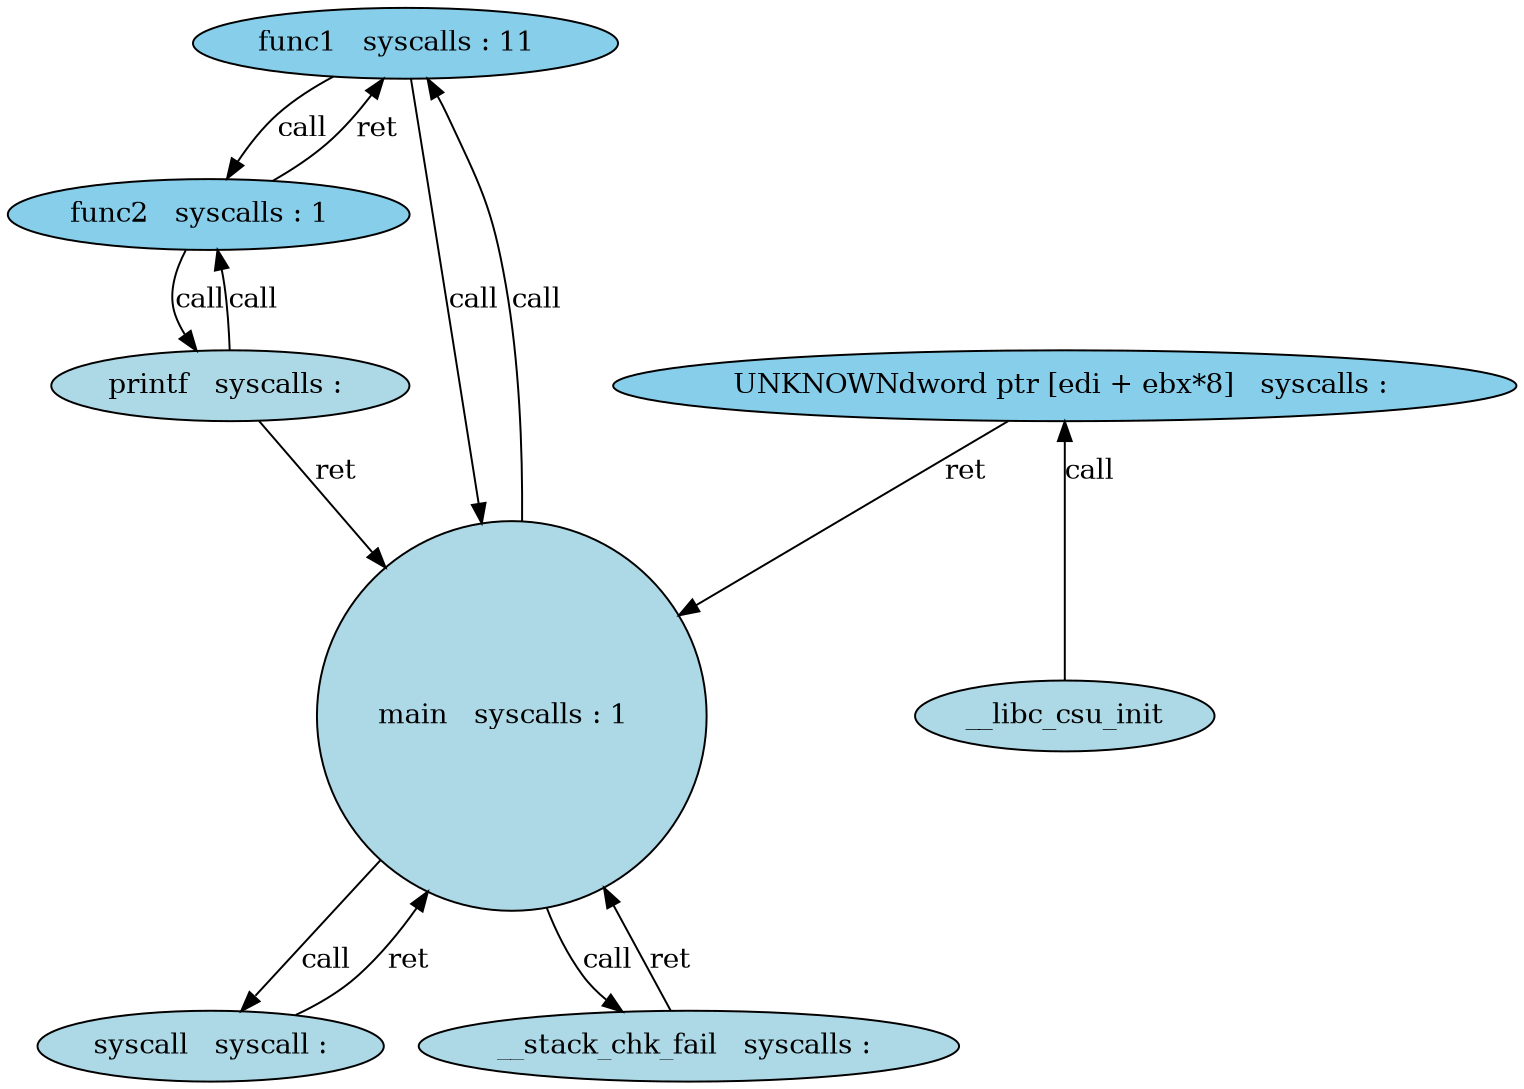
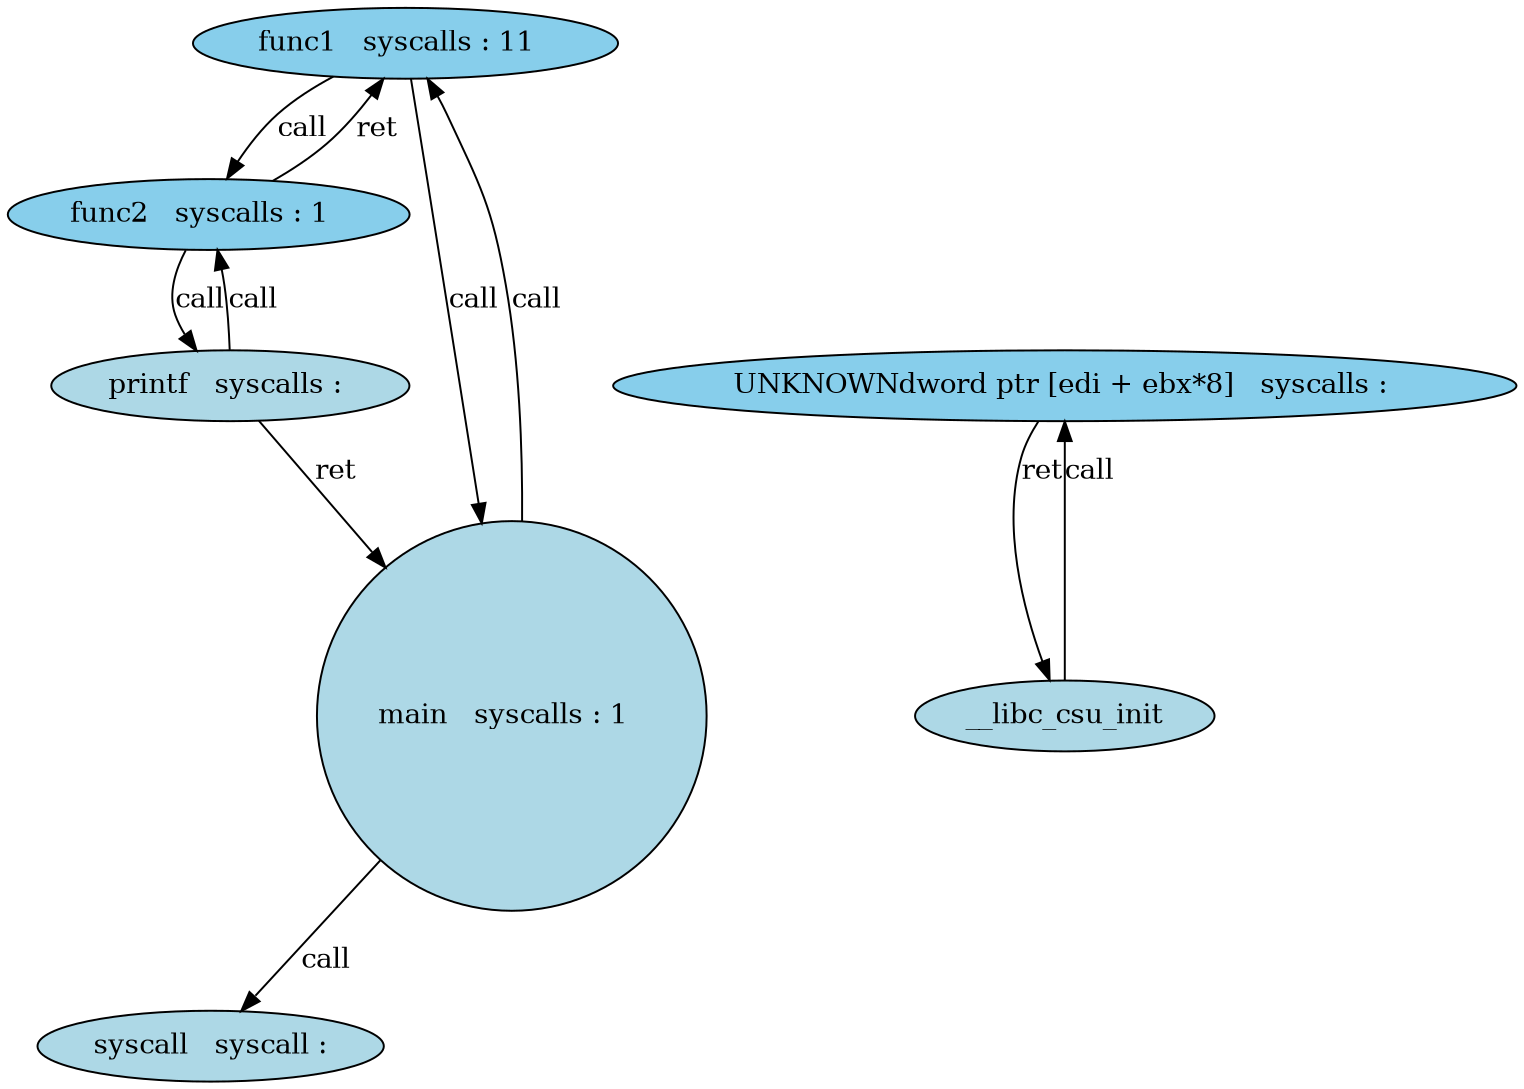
(852, 513) -> (1015, 541)
(364, 970) -> none
(689, 1046) -> none
